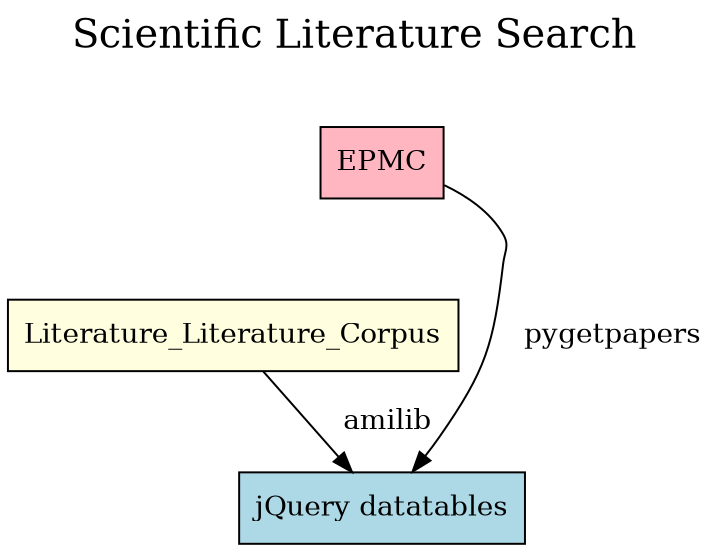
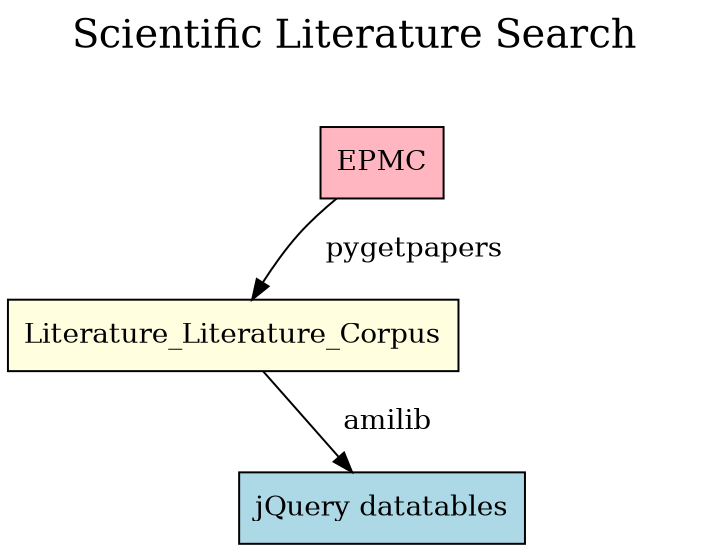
(496, 315) -> (296, 237)
